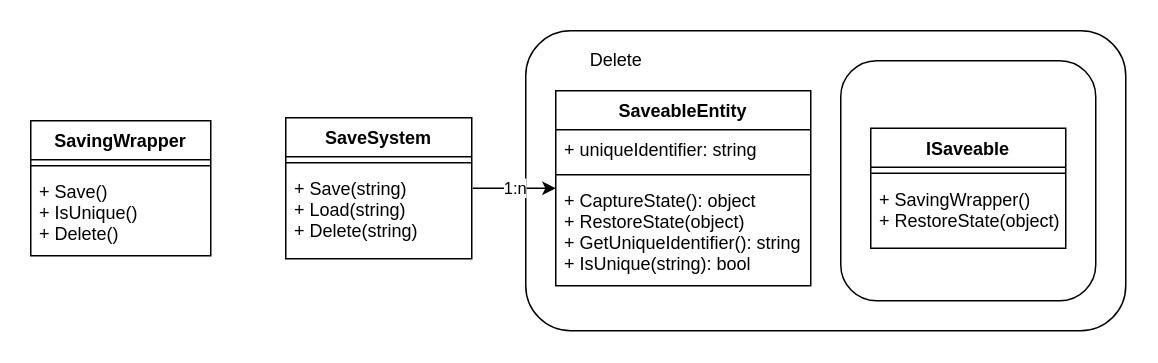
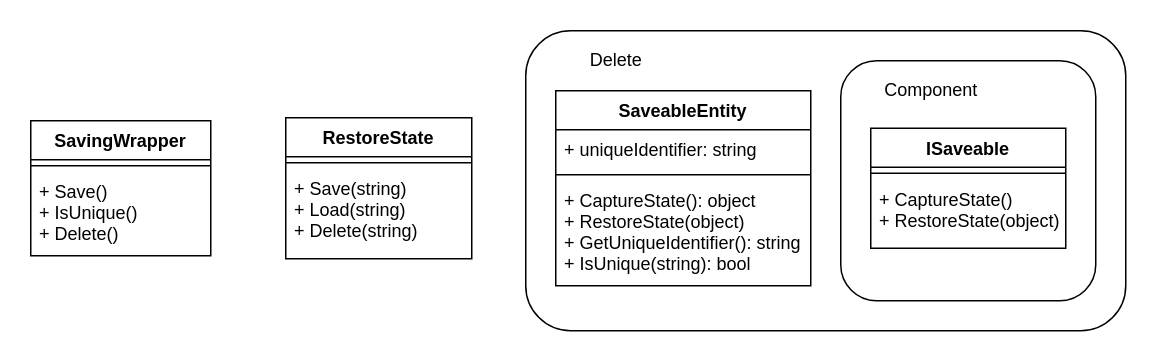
none -> (931, 91)
(378, 138) -> (378, 138)
(509, 188) -> none
(960, 200) -> (957, 200)
